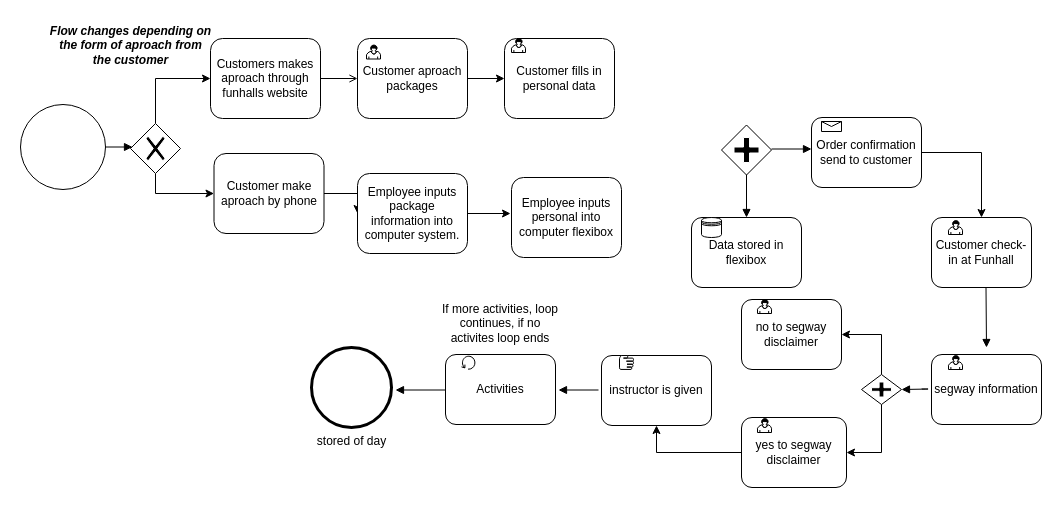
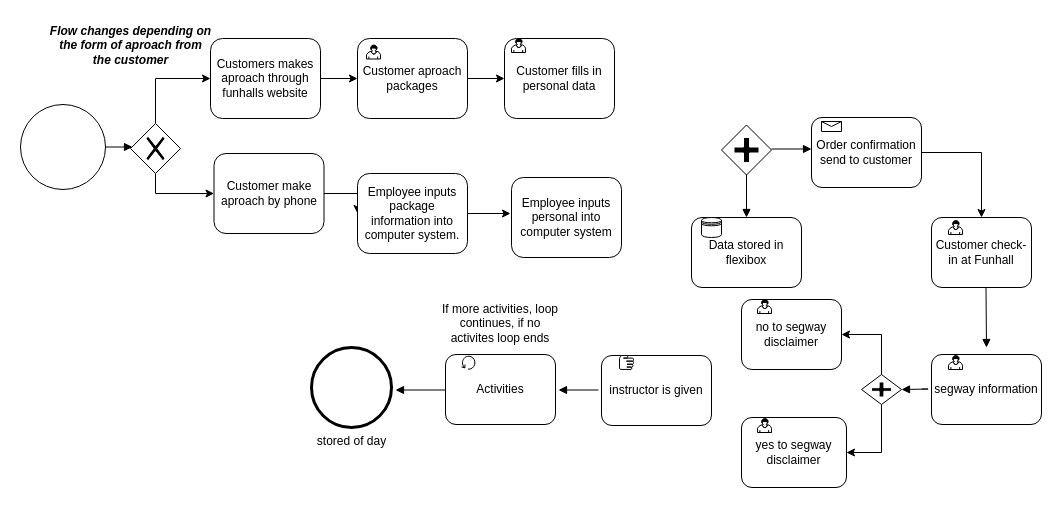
(351, 79) -> (349, 79)
(567, 218) -> (567, 218)
(690, 453) -> none
